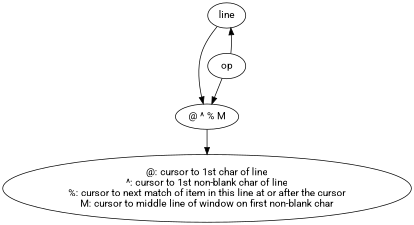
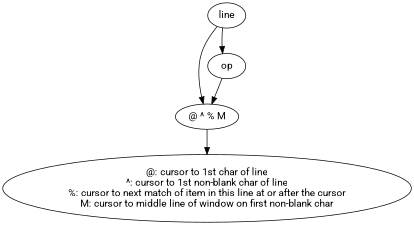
(231, 44) -> (222, 37)
